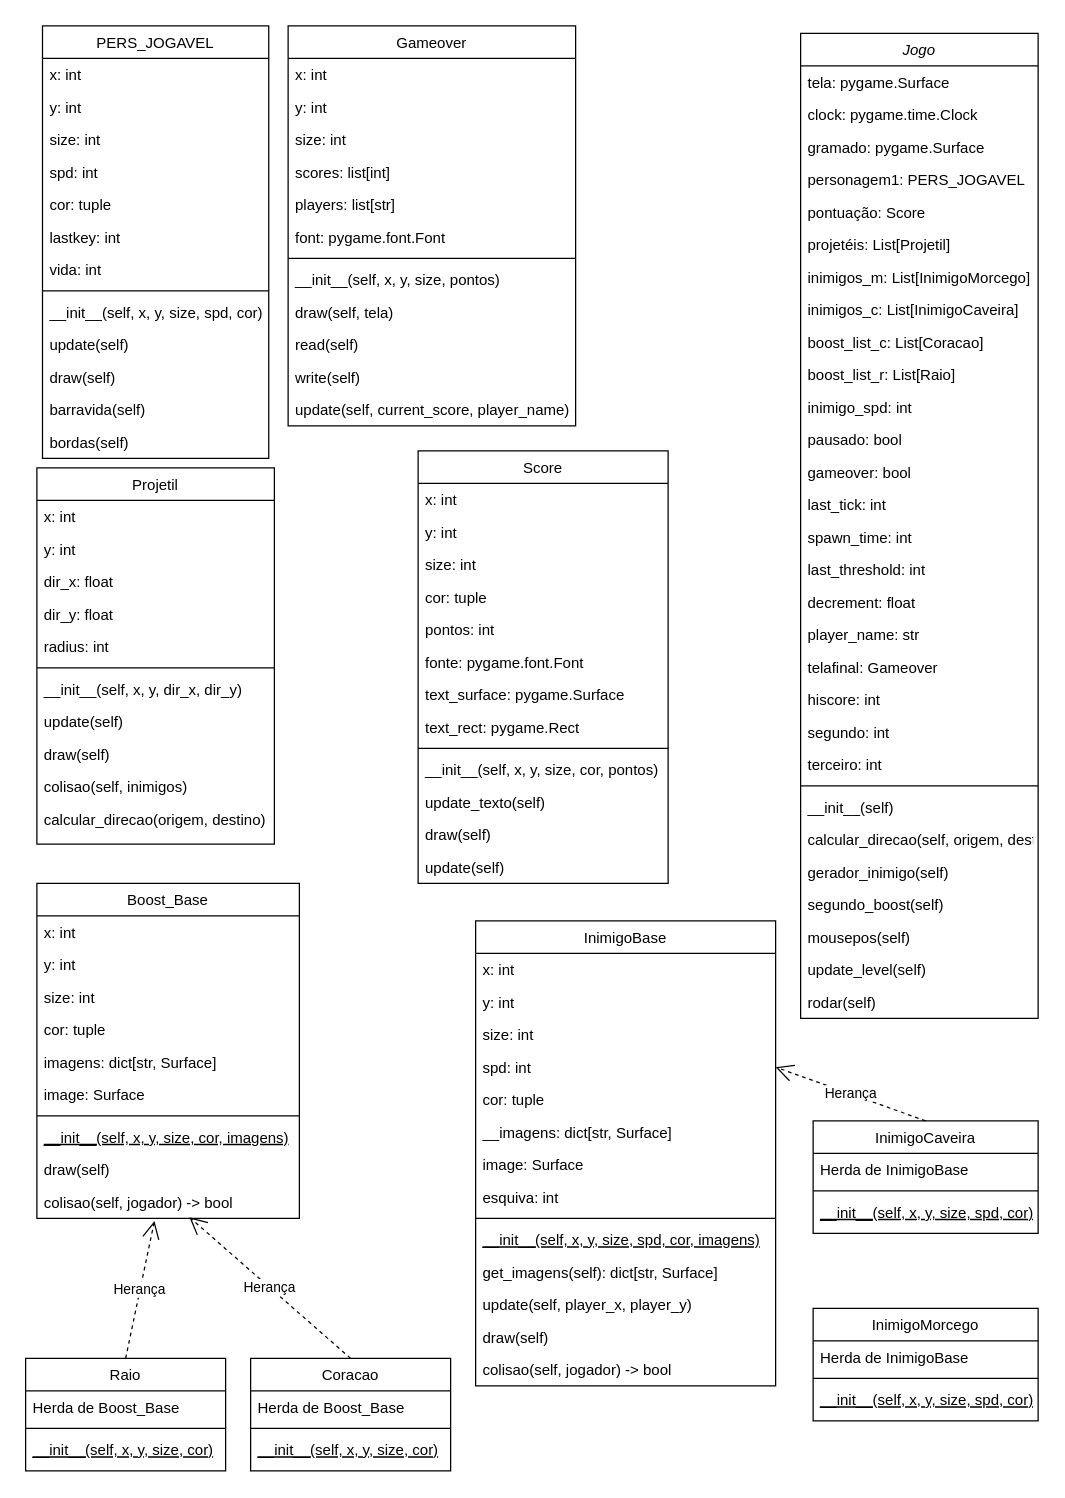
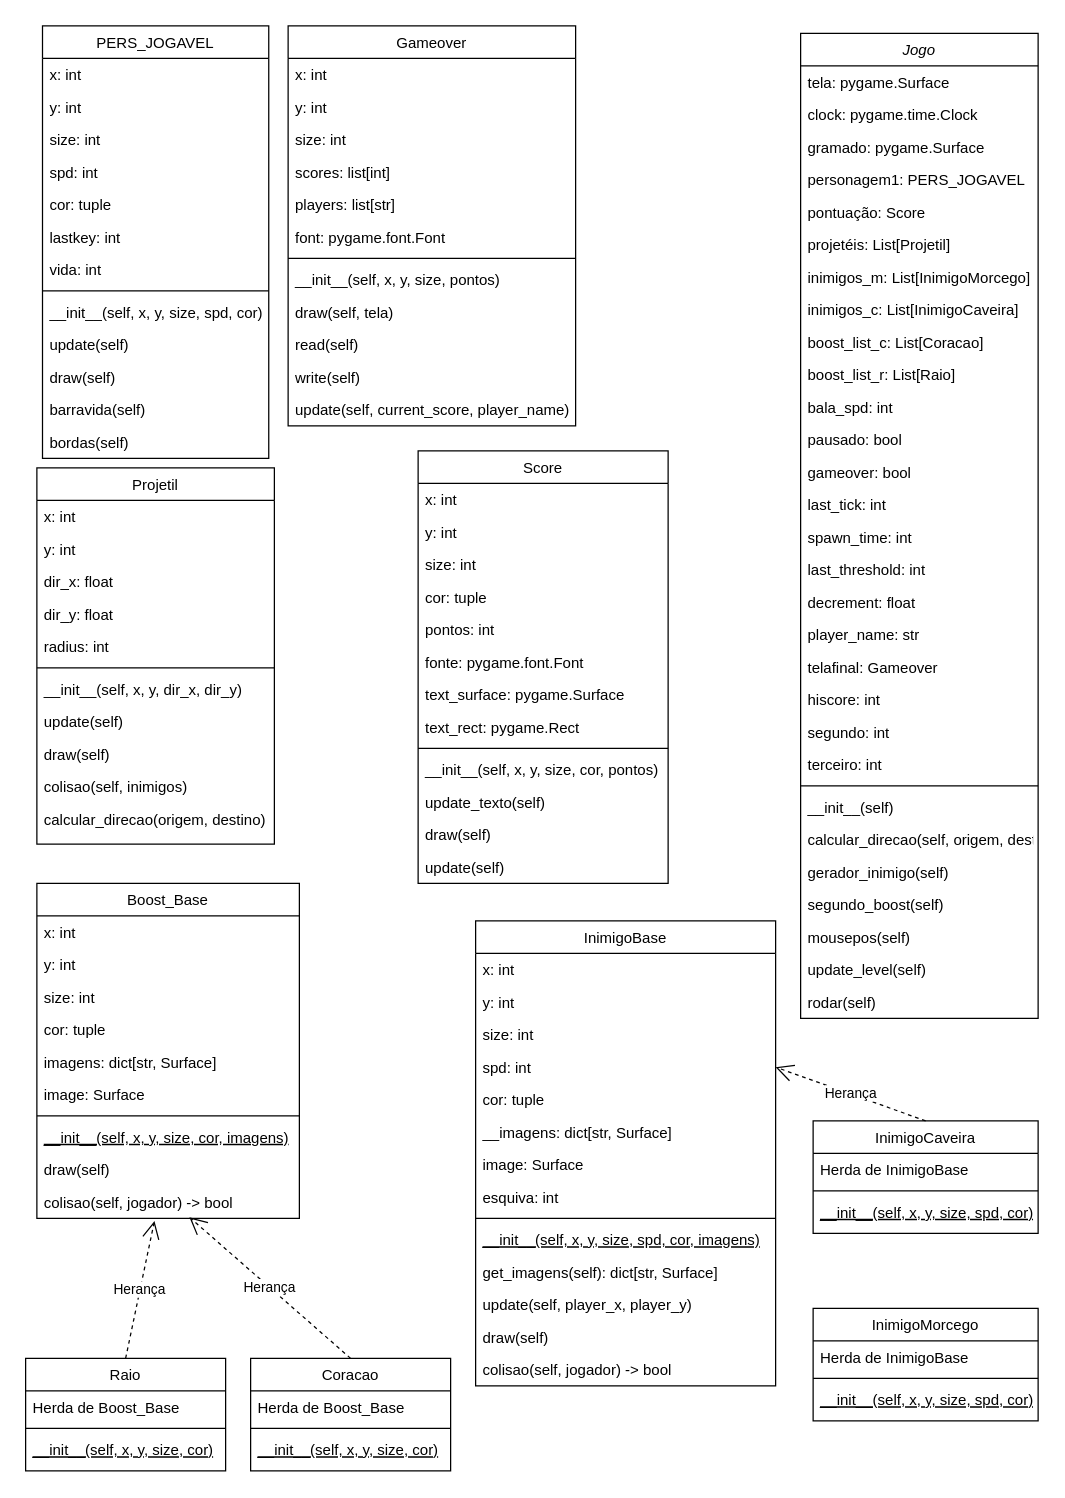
(863, 408) -> (854, 408)
